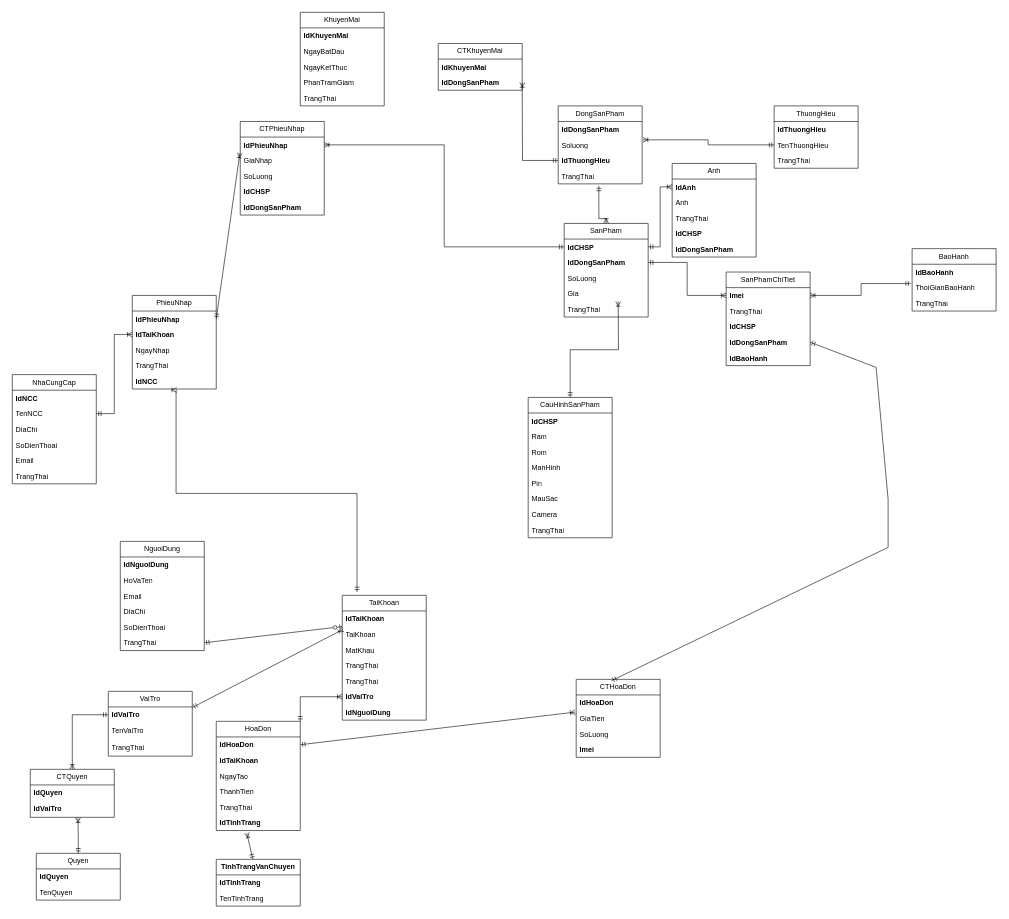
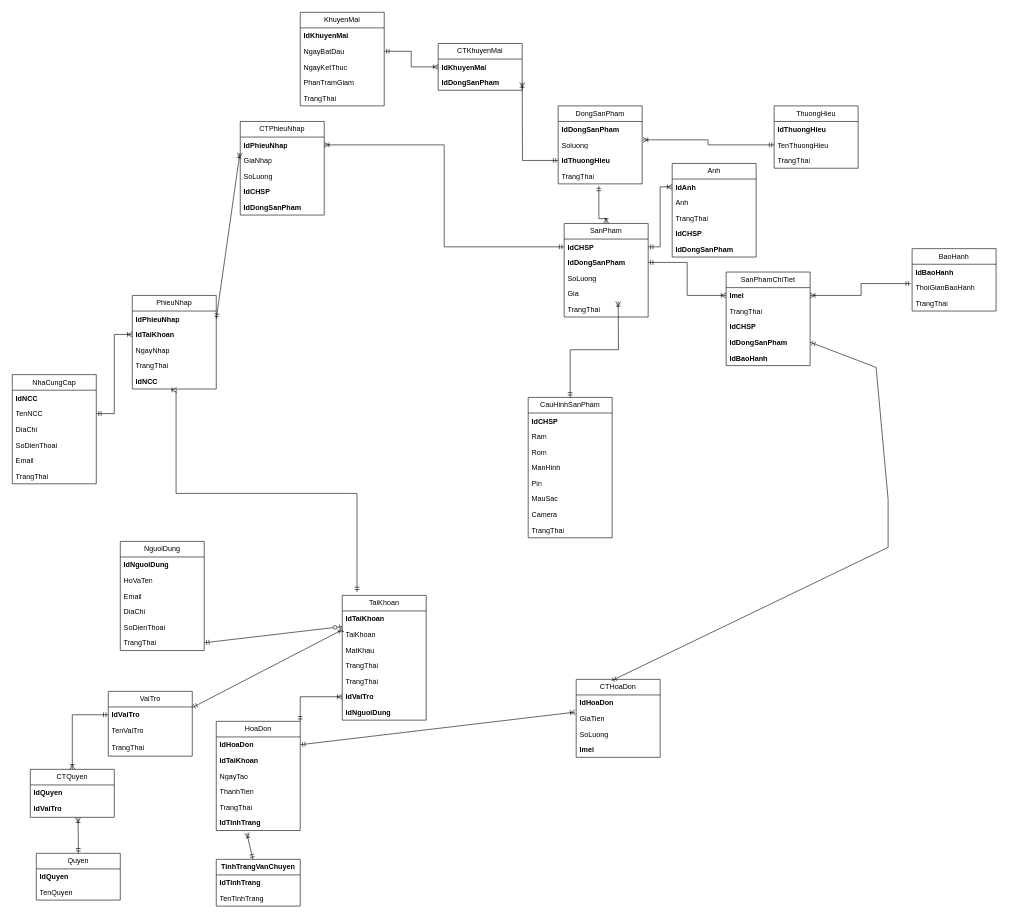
none -> (406, 51)
